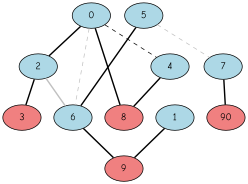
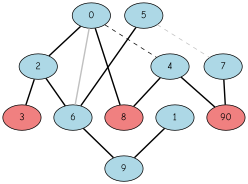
(82, 67) -> (82, 67)
(56, 92) -> (56, 92)
none -> (198, 92)
(124, 169) -> (124, 169)
